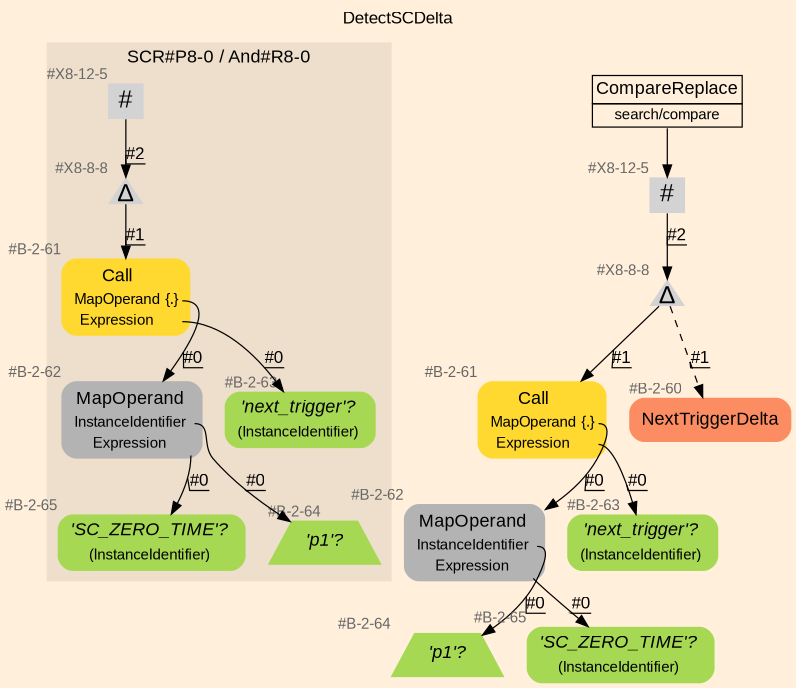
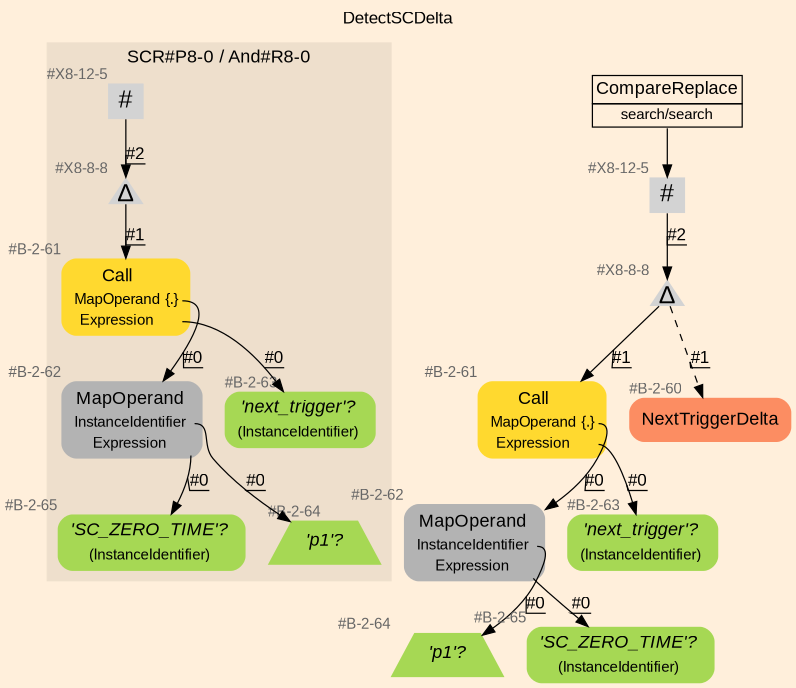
(667, 115) -> (667, 115)
